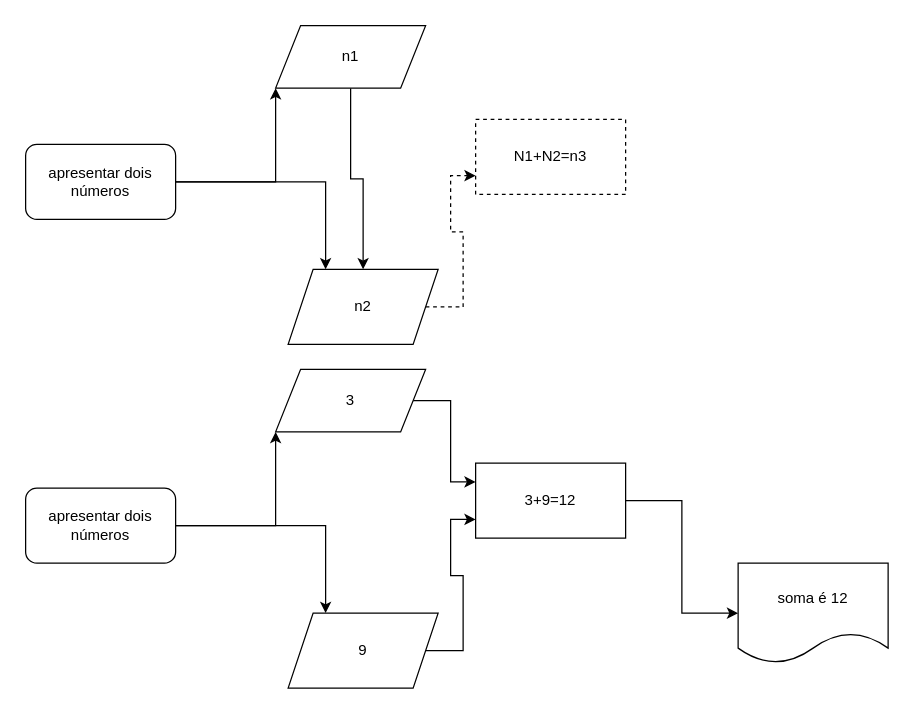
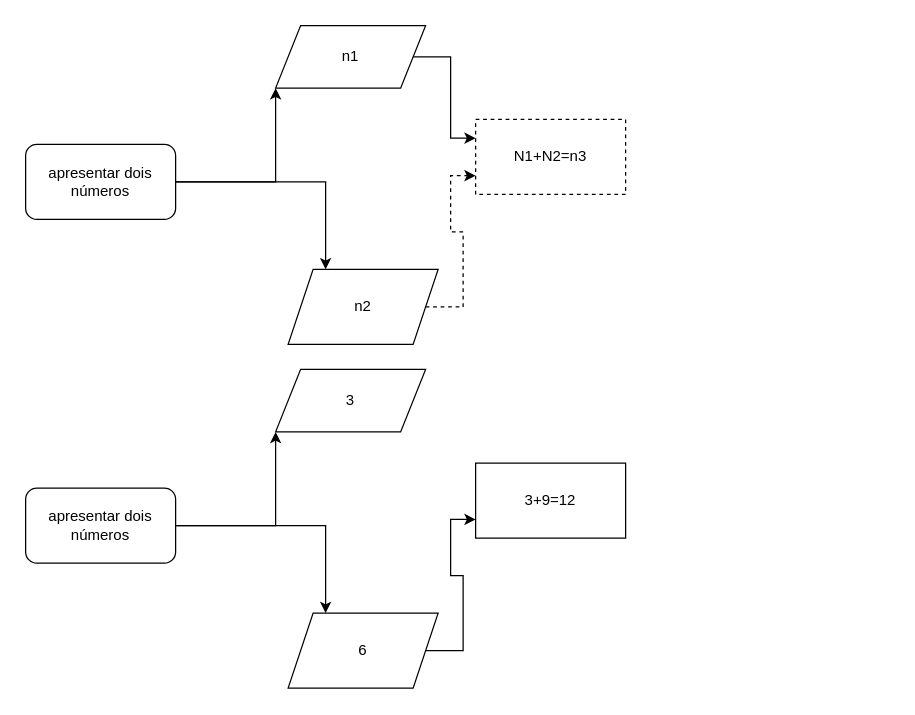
(353, 179) -> (451, 87)
(451, 431) -> none
(682, 553) -> none
(813, 613) -> none
(363, 651) -> (363, 651)
